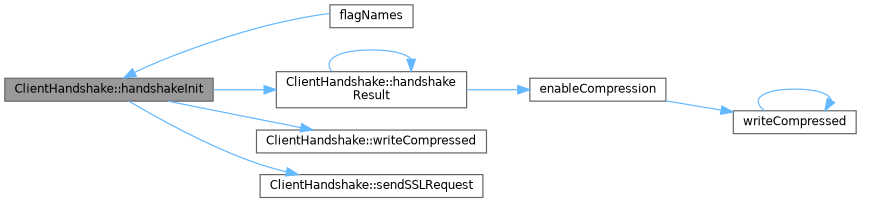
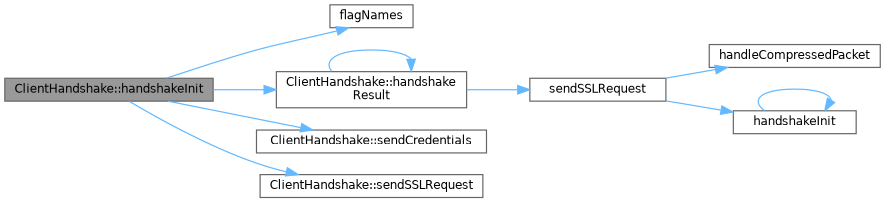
(230, 36) -> (251, 52)
none -> (795, 56)
(598, 90) -> (598, 90)
(795, 122) -> (795, 122)
(371, 141) -> (371, 141)
